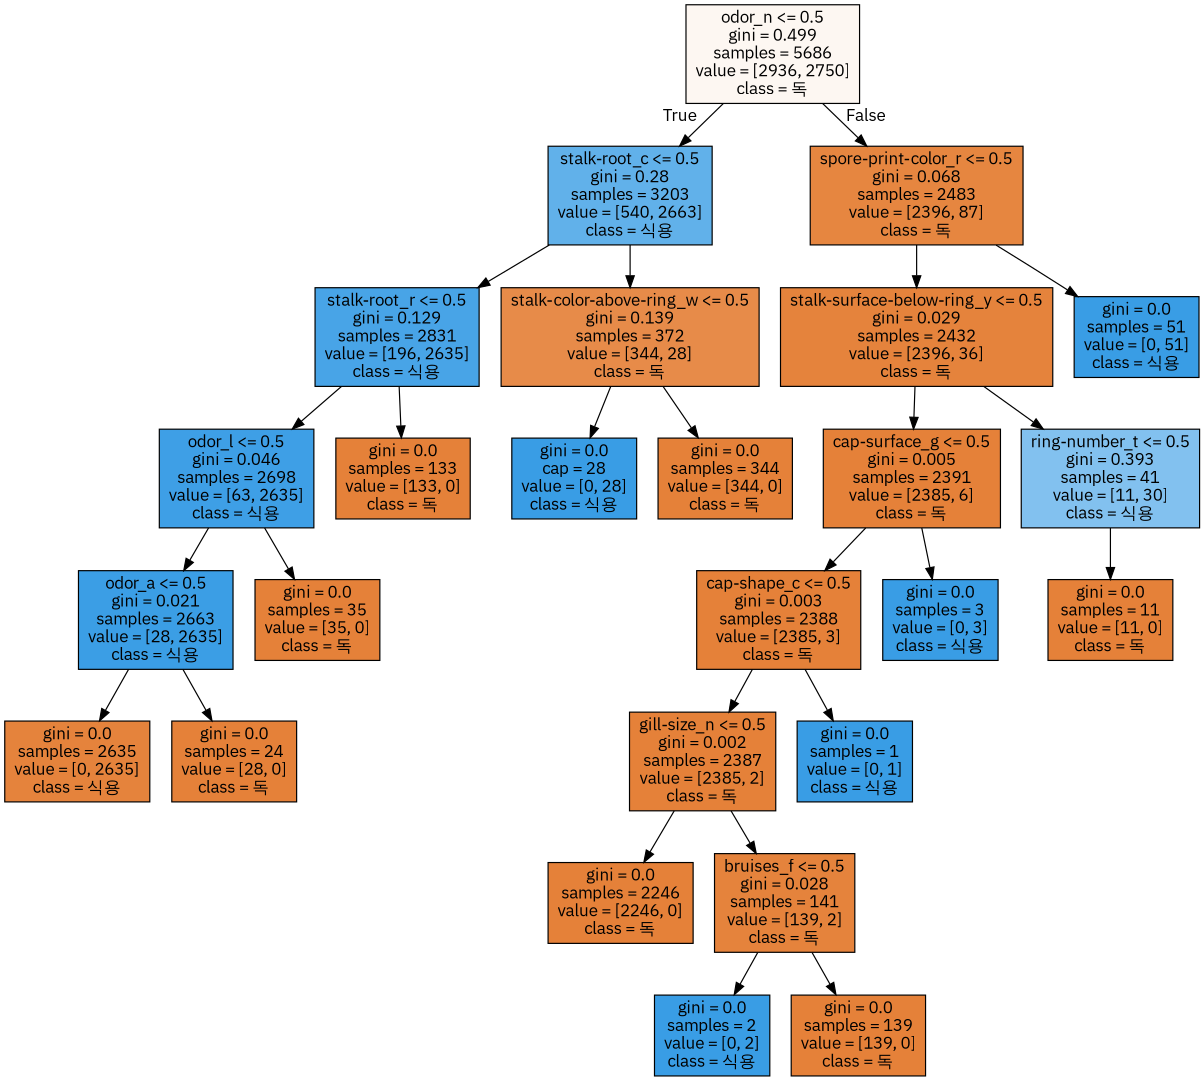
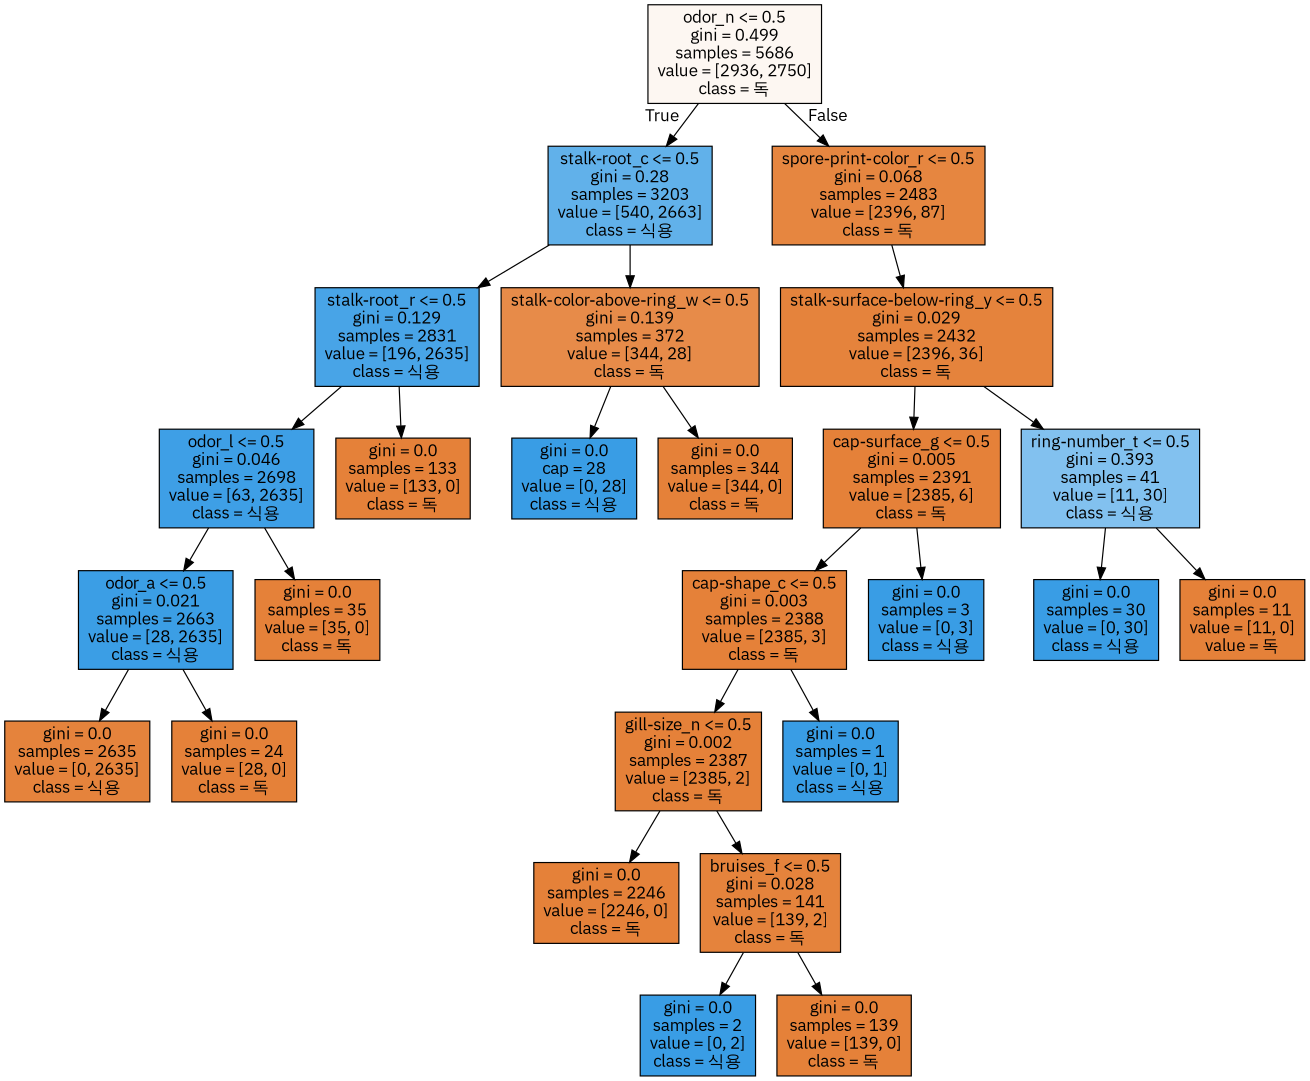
(1137, 337) -> none
none -> (1096, 620)
(1110, 620) -> (1242, 620)
